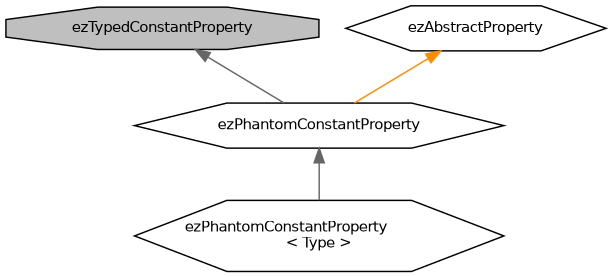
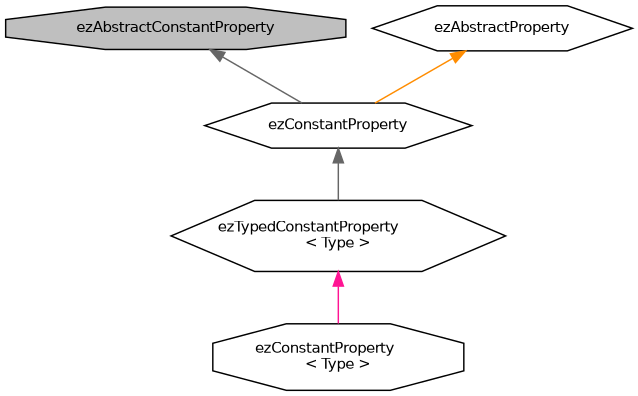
(162, 28) -> (176, 28)
(319, 126) -> (338, 126)
(319, 236) -> (338, 236)
none -> (338, 357)
